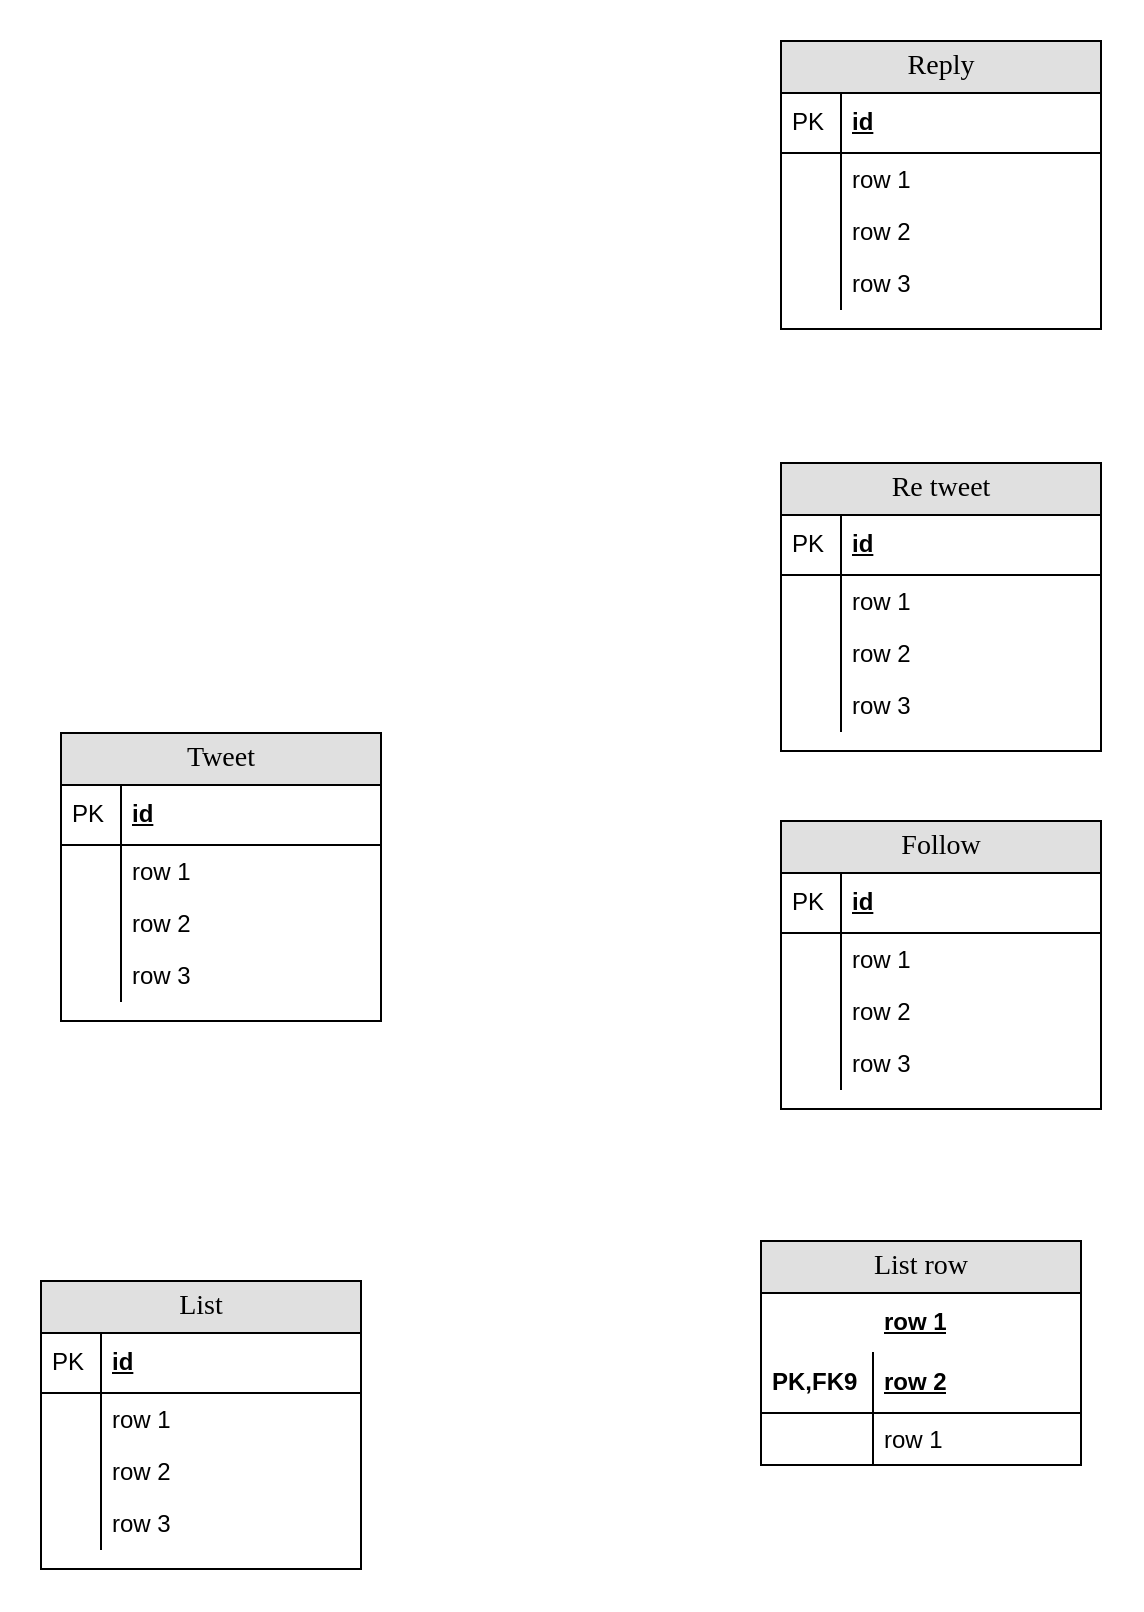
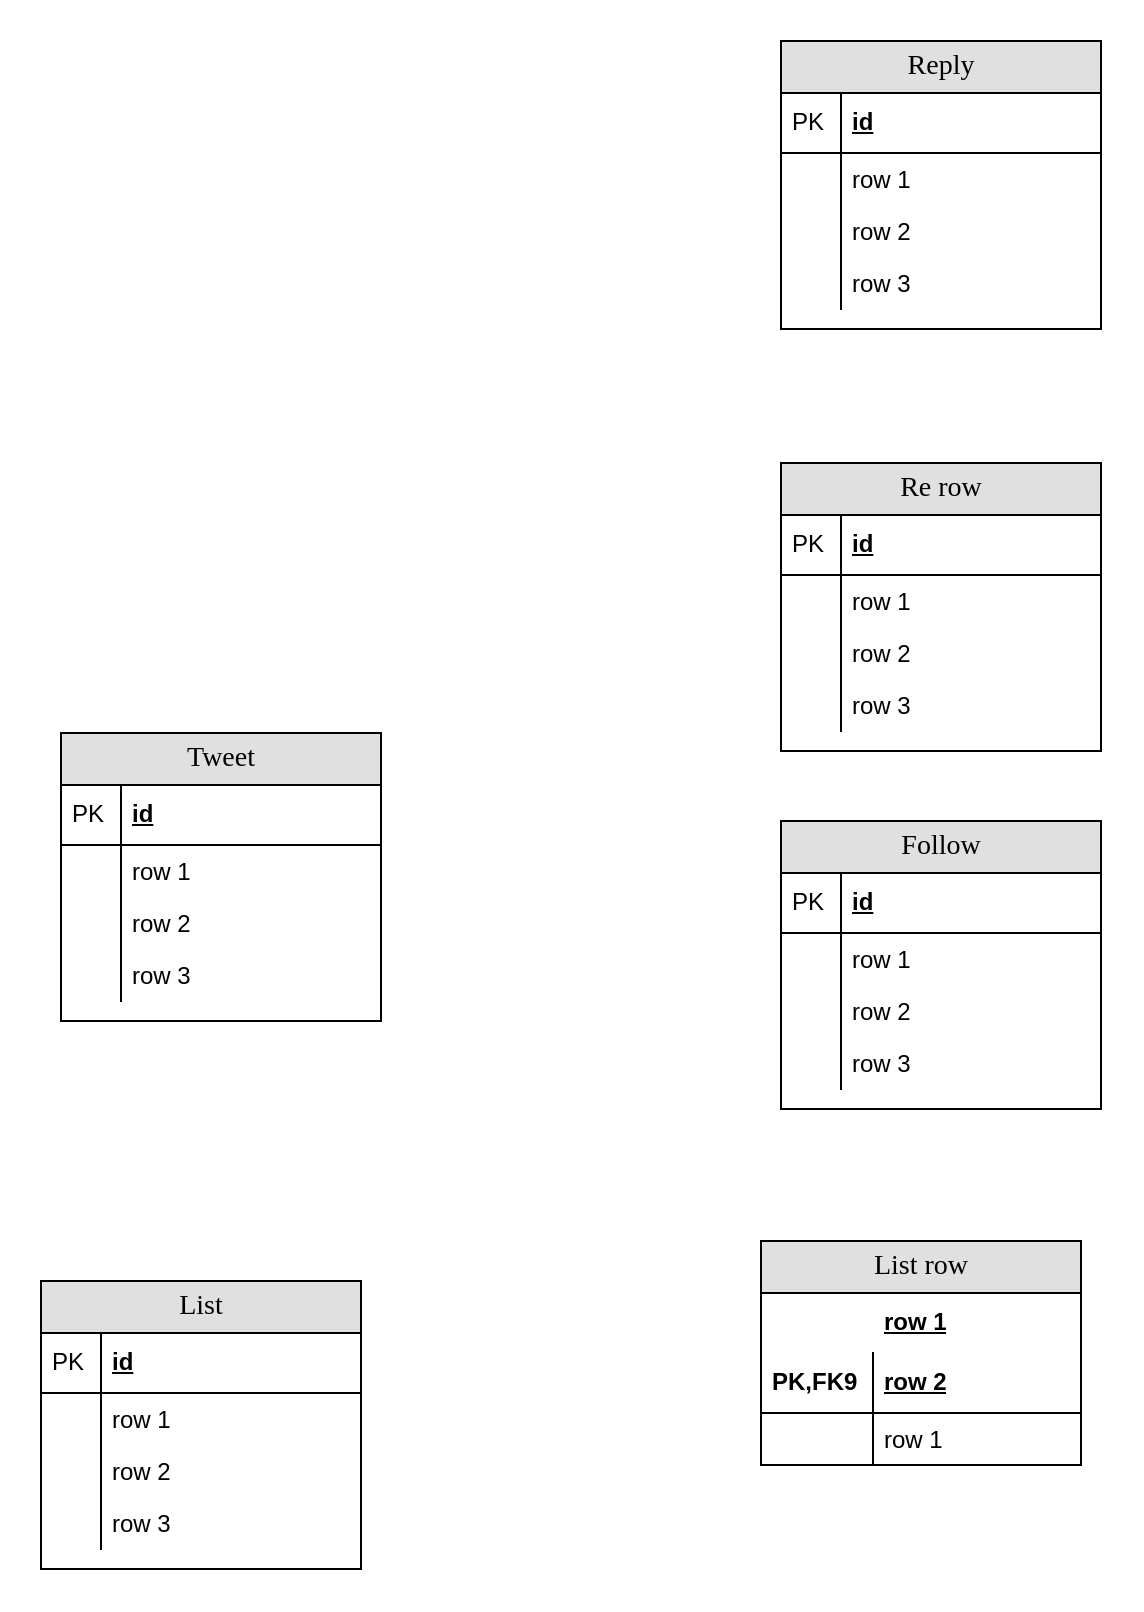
(942, 489) -> (942, 489)
